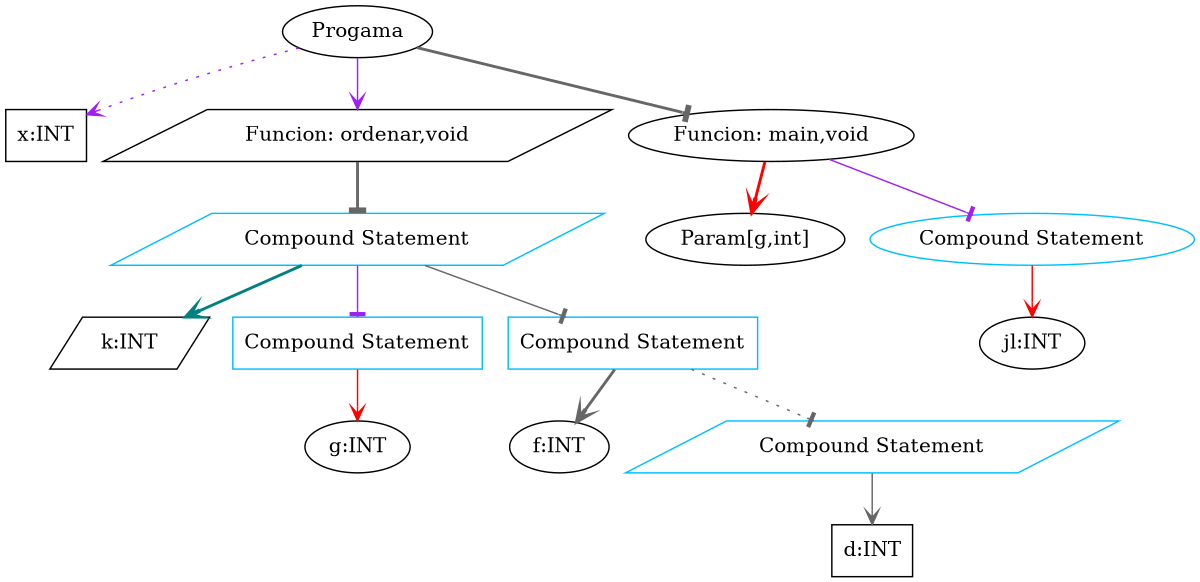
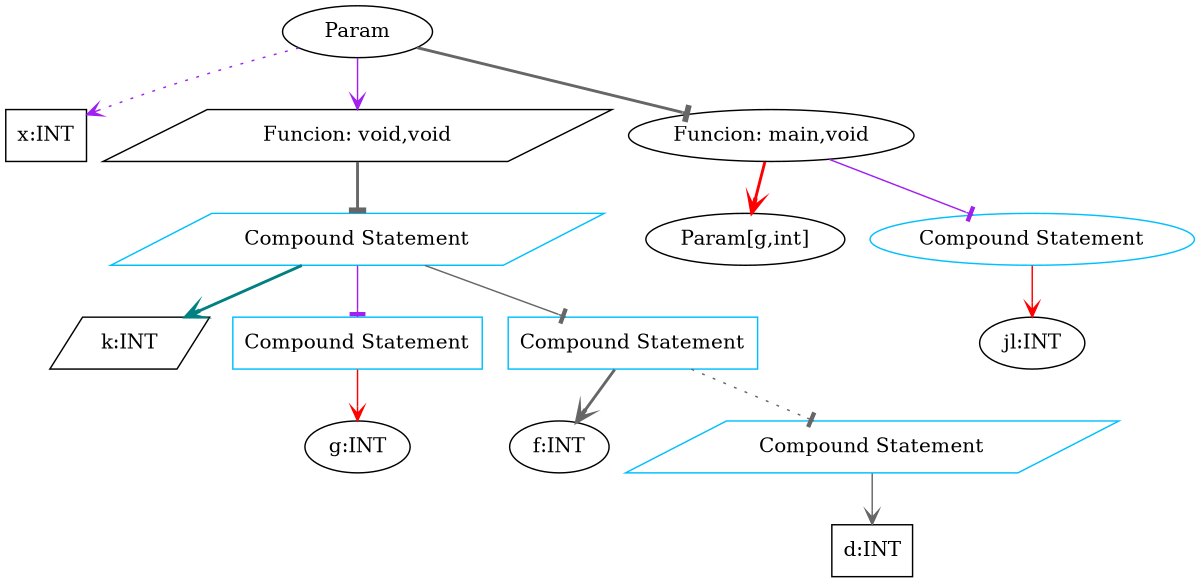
(358, 32) -> (358, 32)
(358, 136) -> (358, 136)
